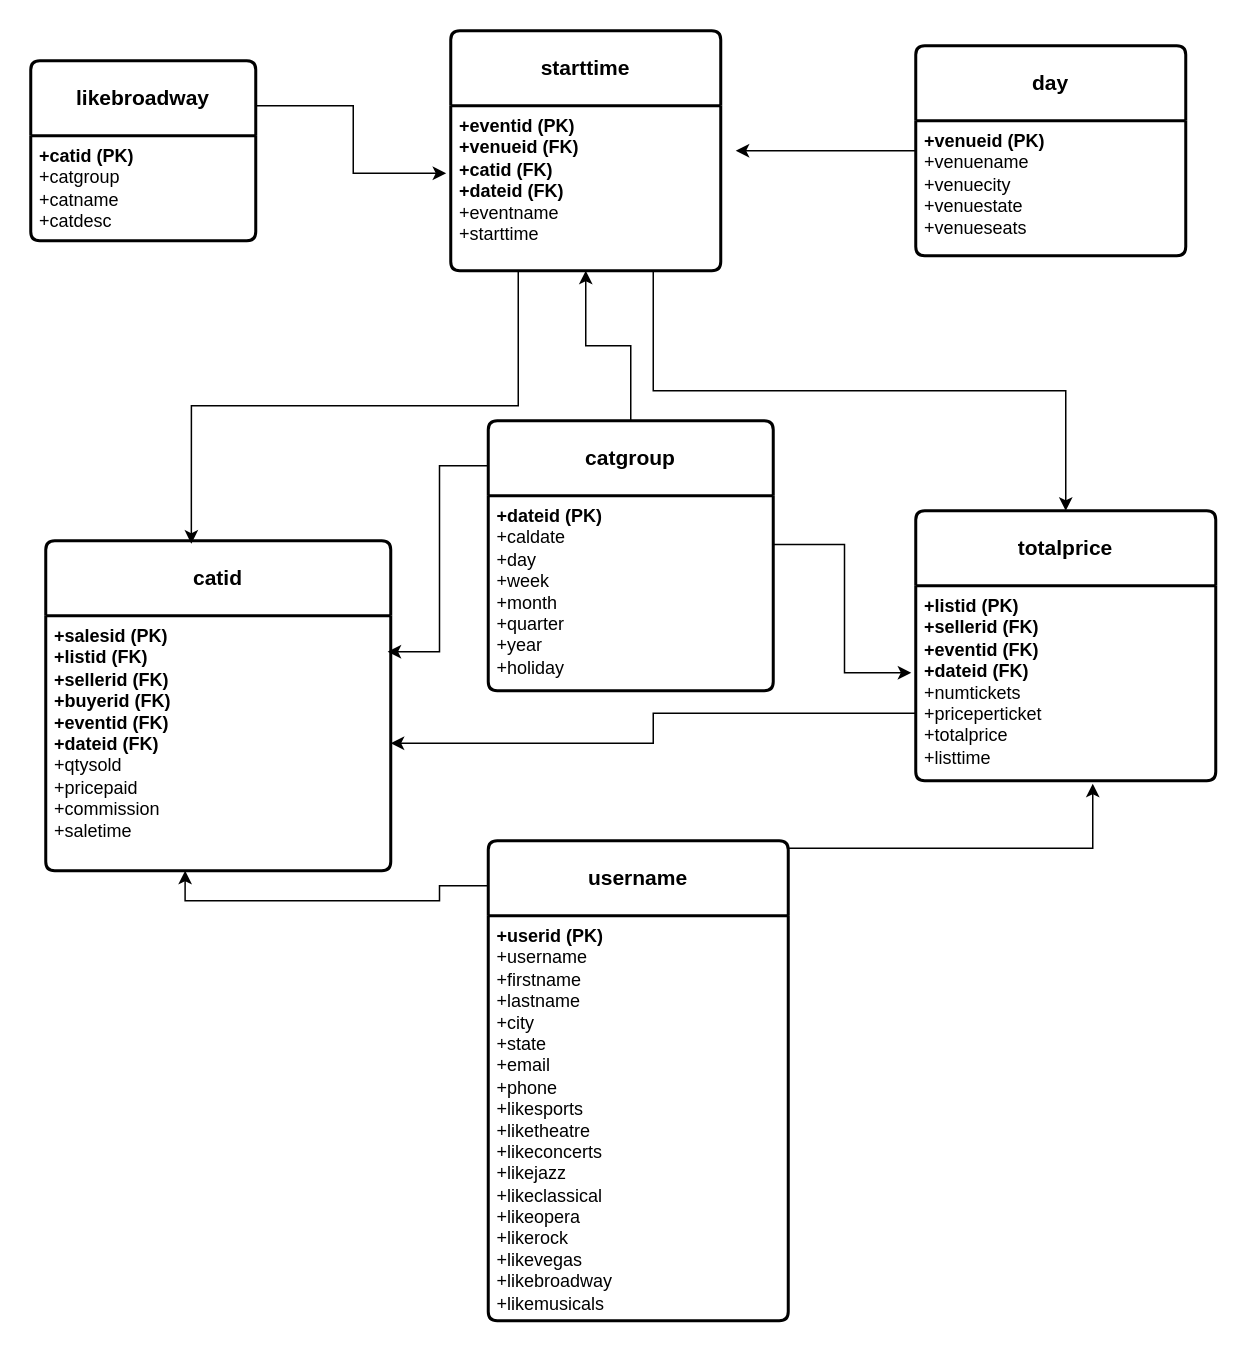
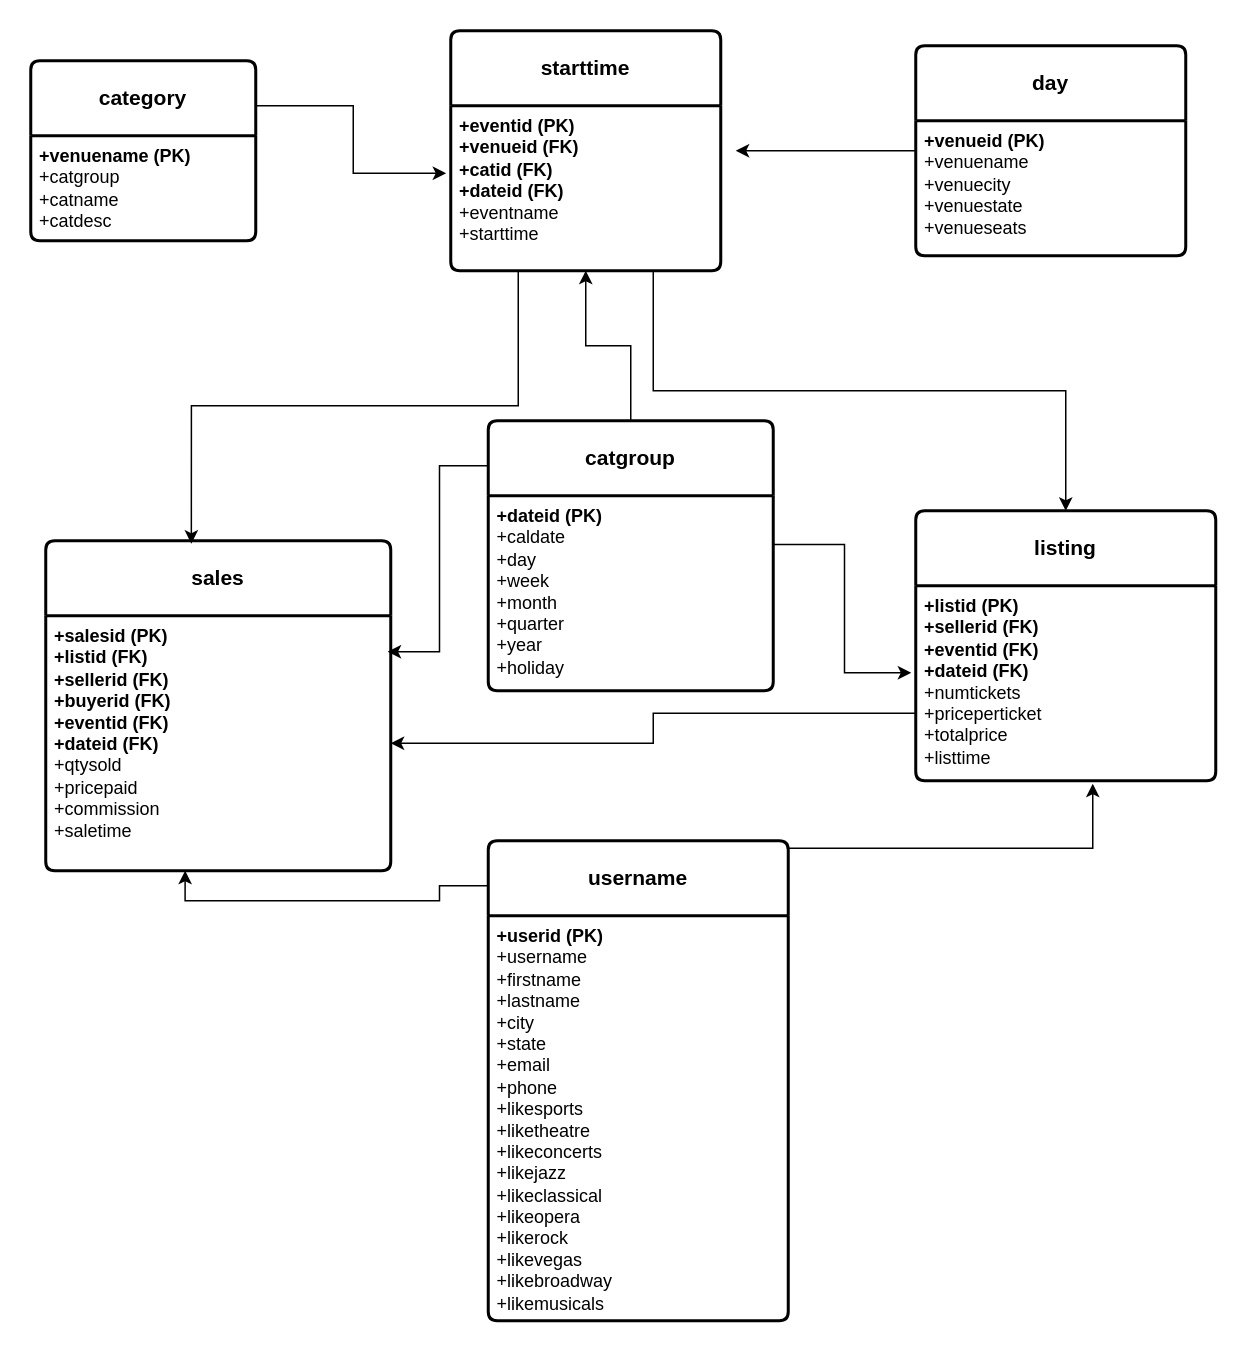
(143, 98) -> (143, 98)
(91, 189) -> (113, 189)
(1066, 548) -> (1066, 548)
(218, 578) -> (218, 578)
